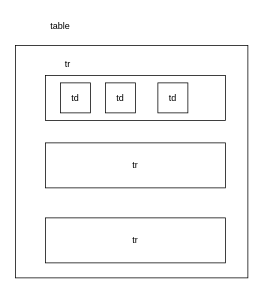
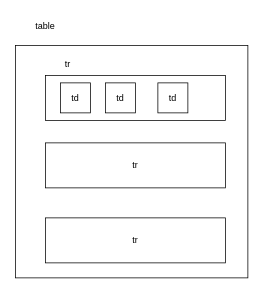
(60, 27) -> (45, 27)
